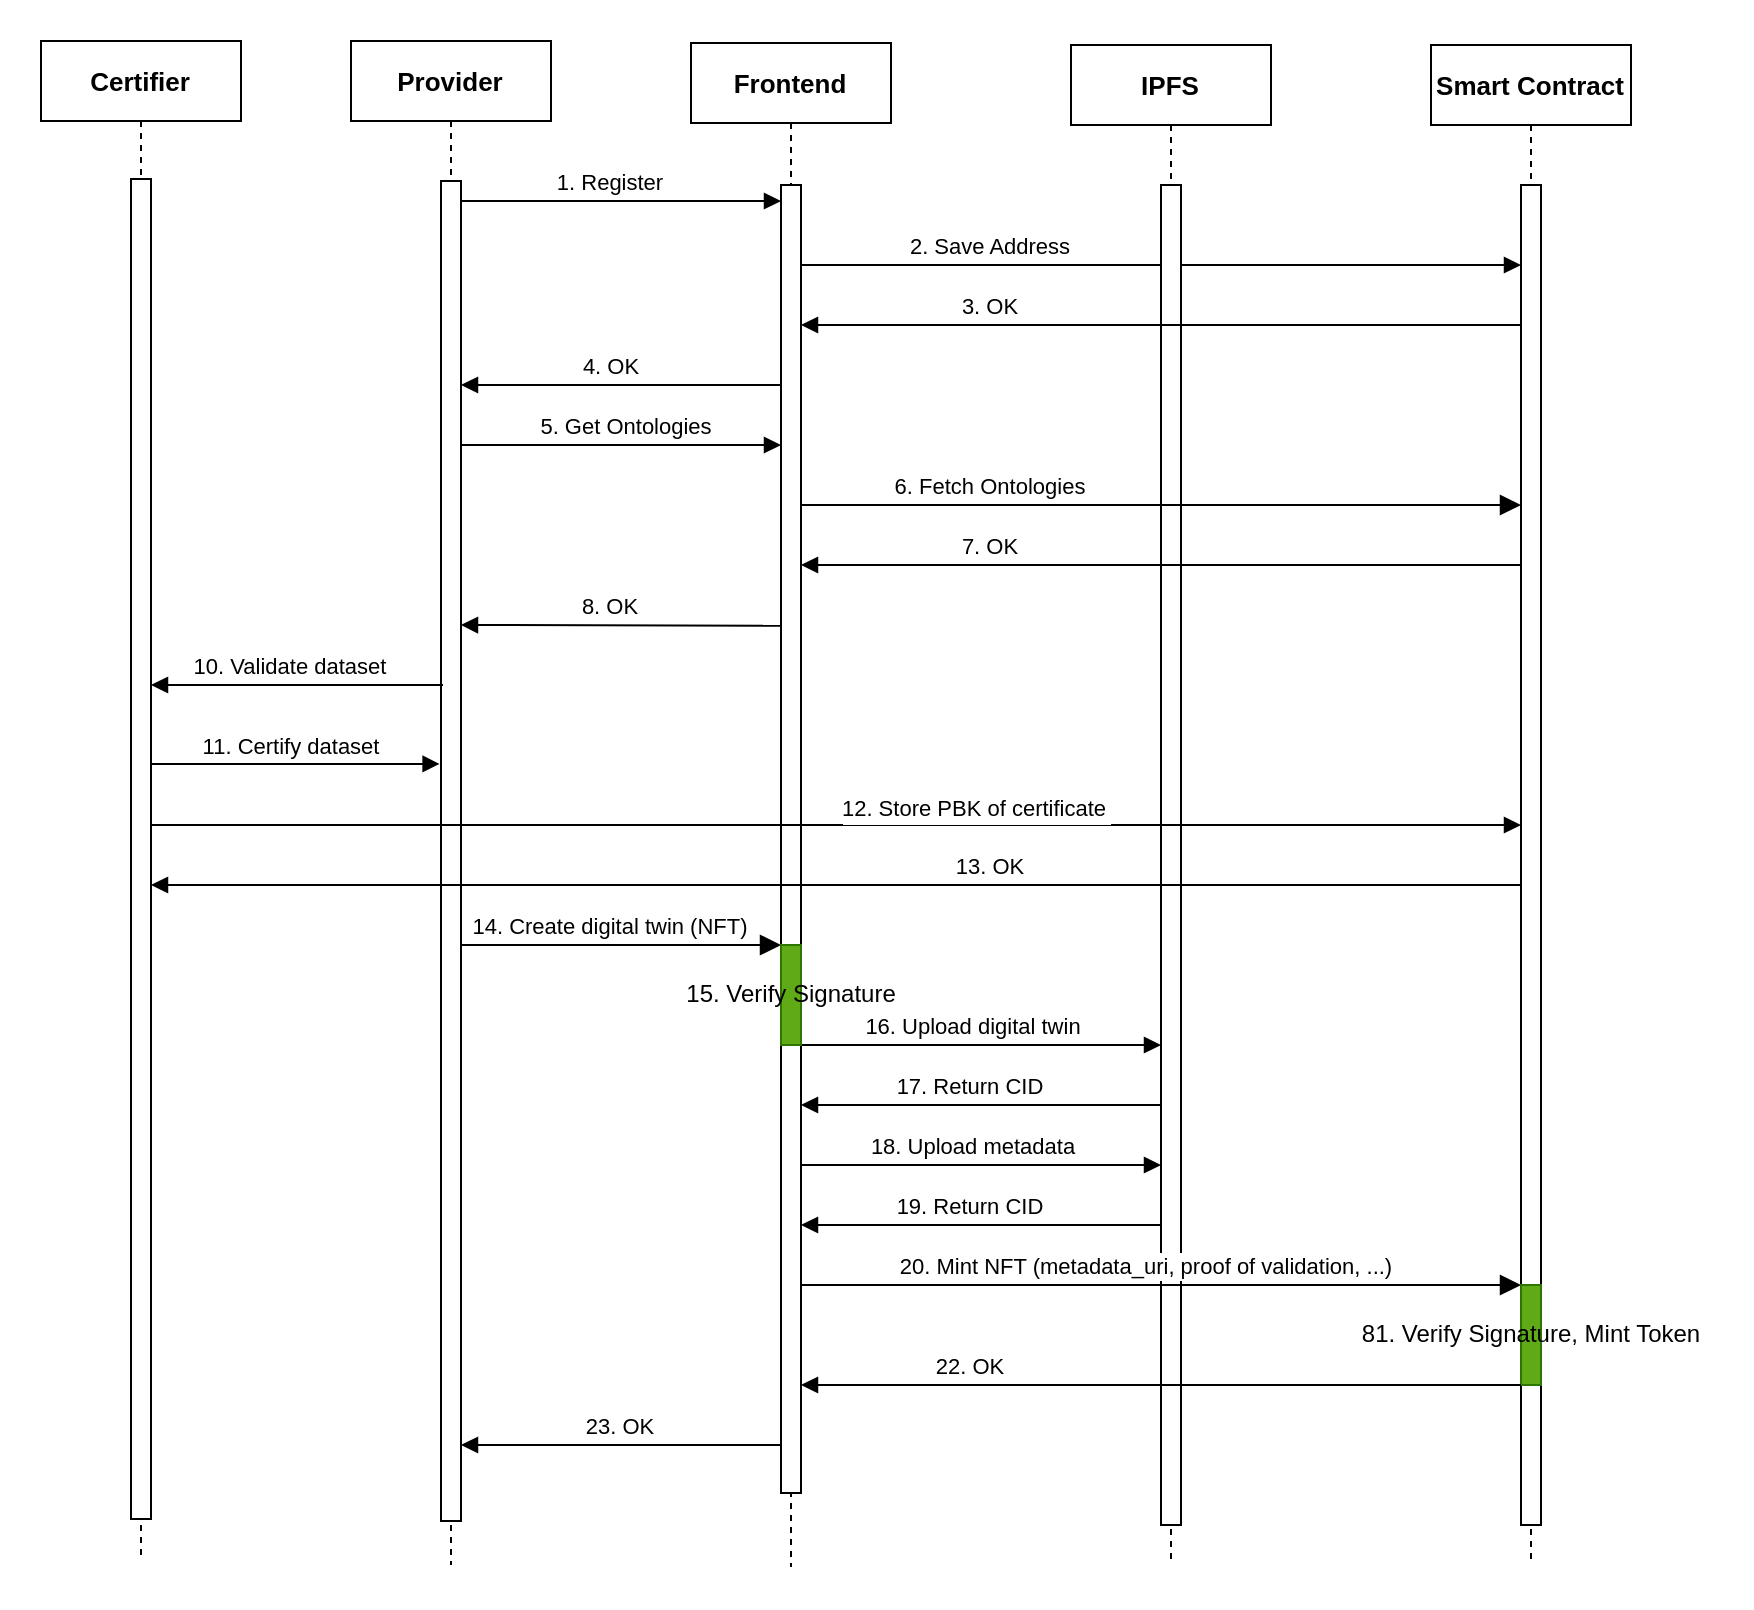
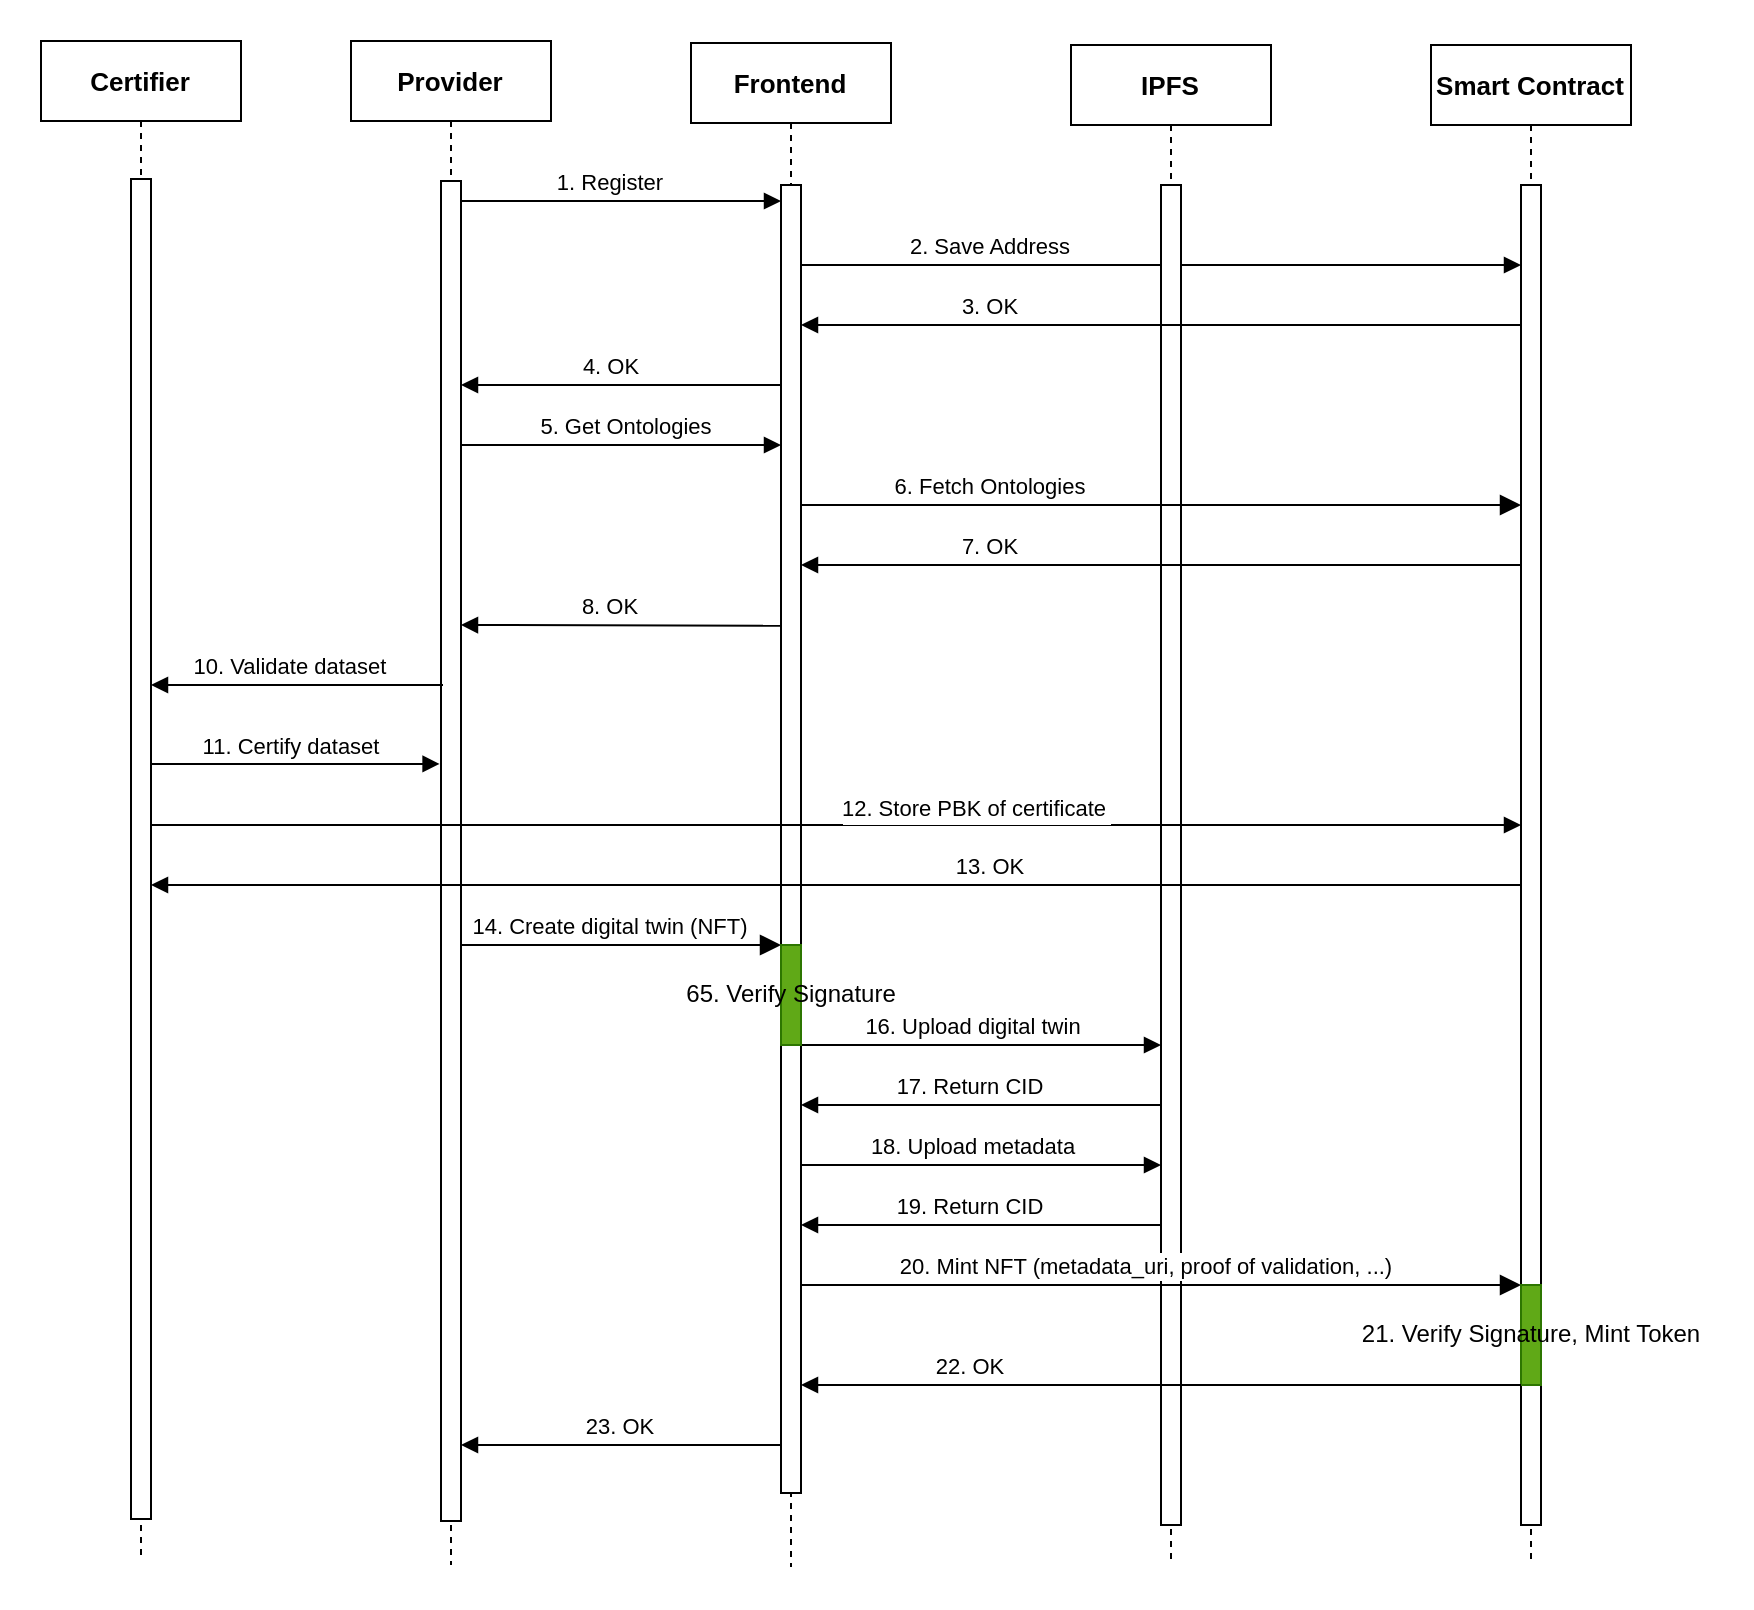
(792, 995) -> (792, 995)
(1532, 1335) -> (1532, 1335)
